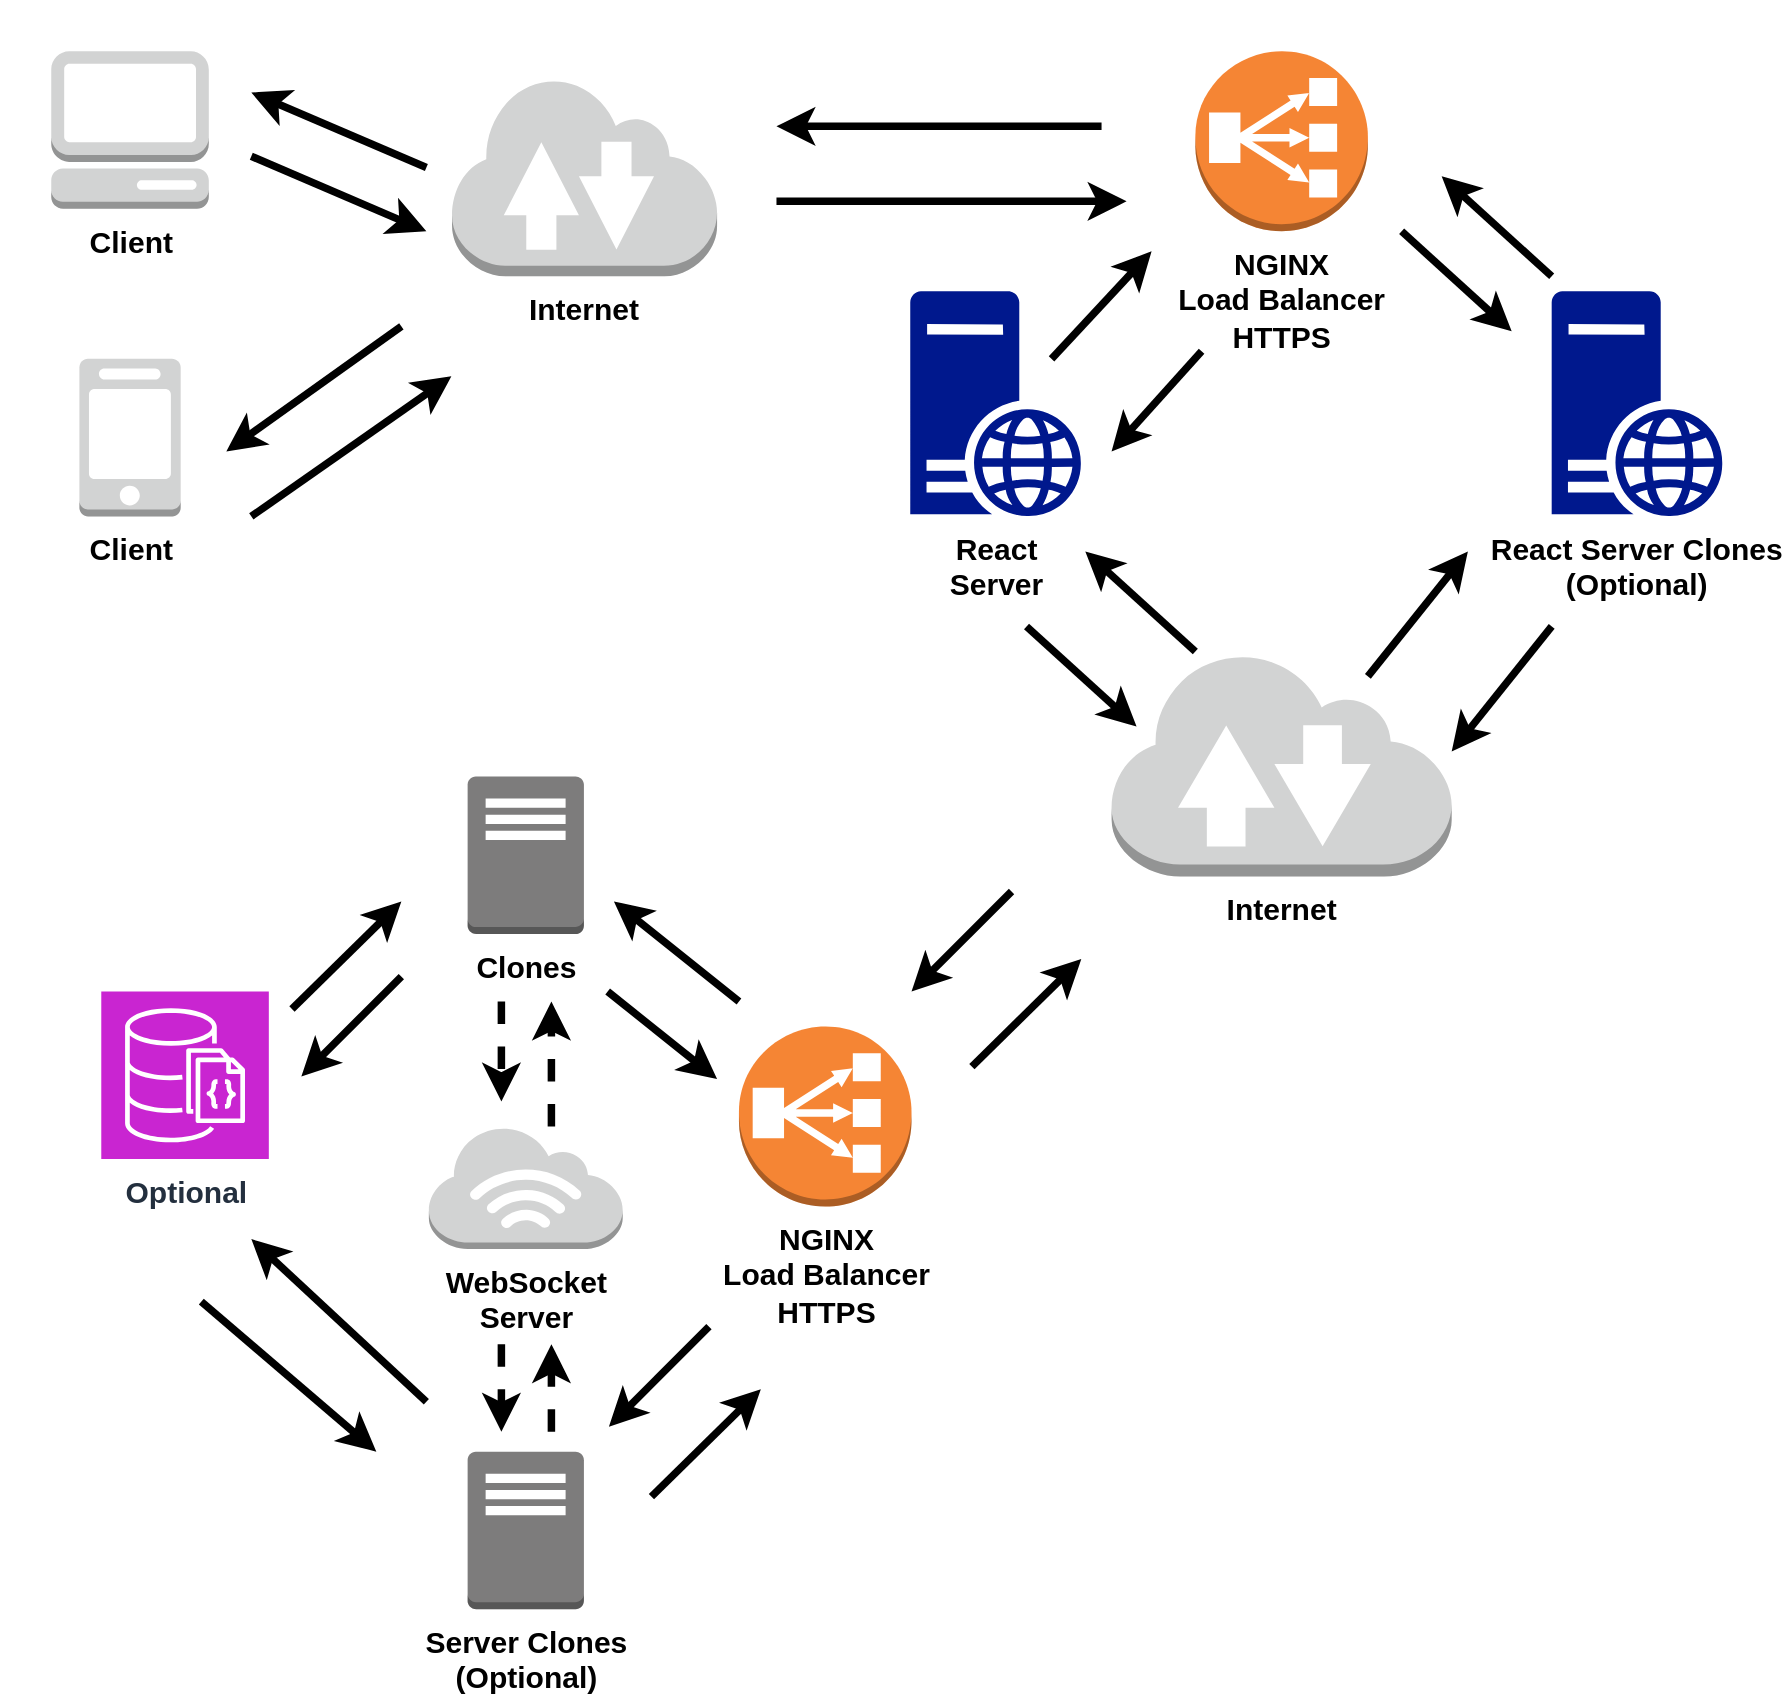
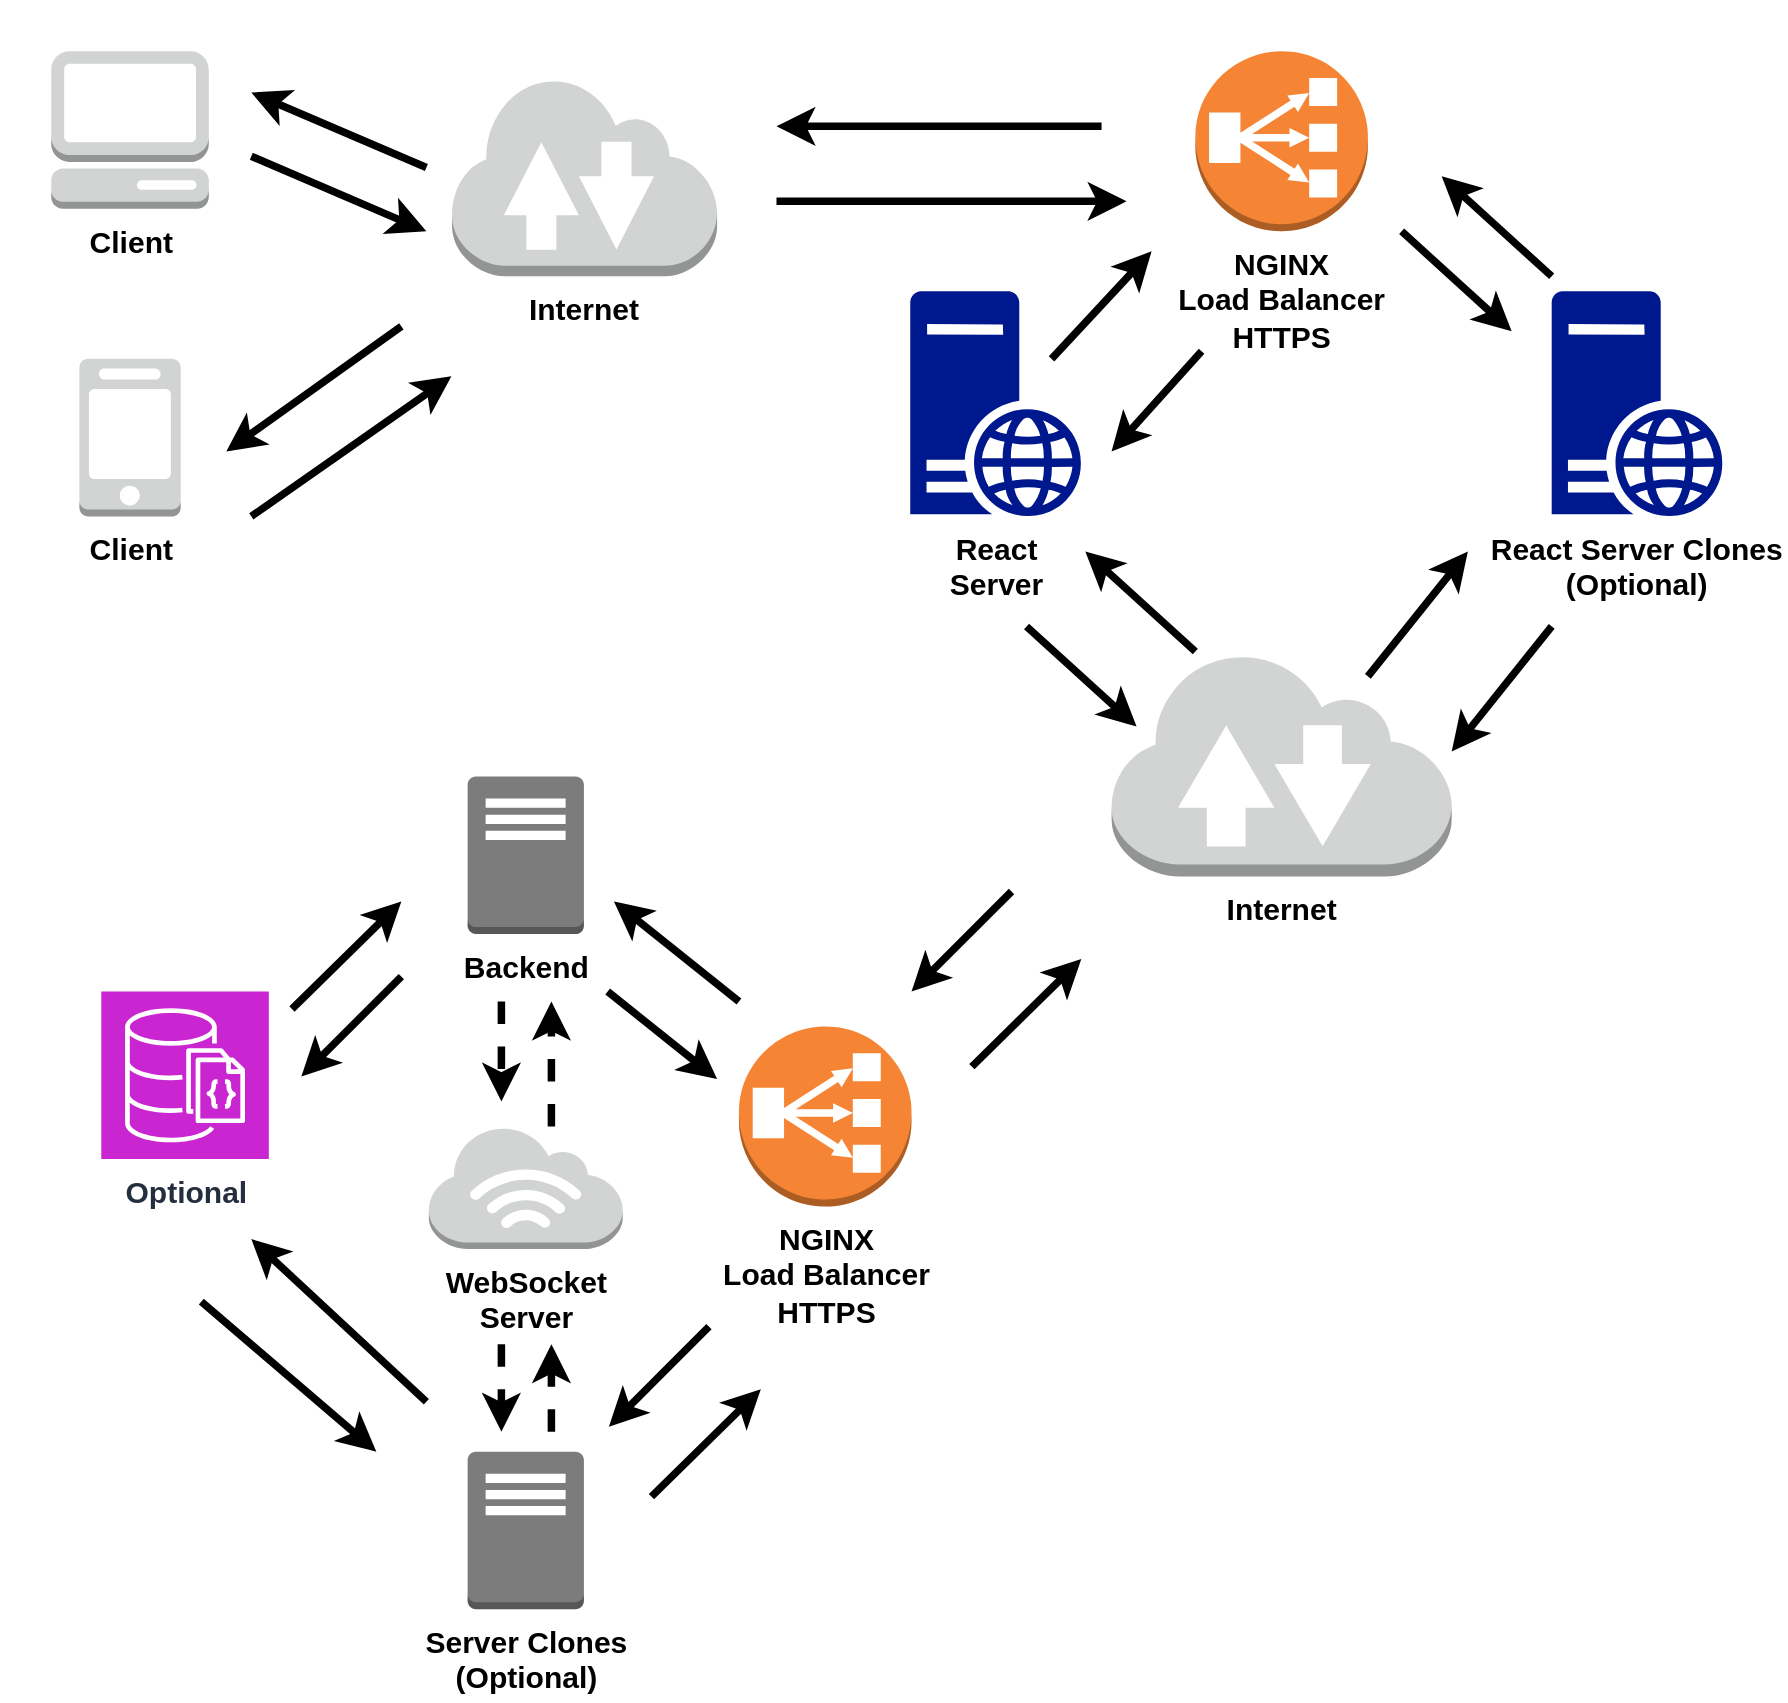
(528, 969) -> (528, 969)
